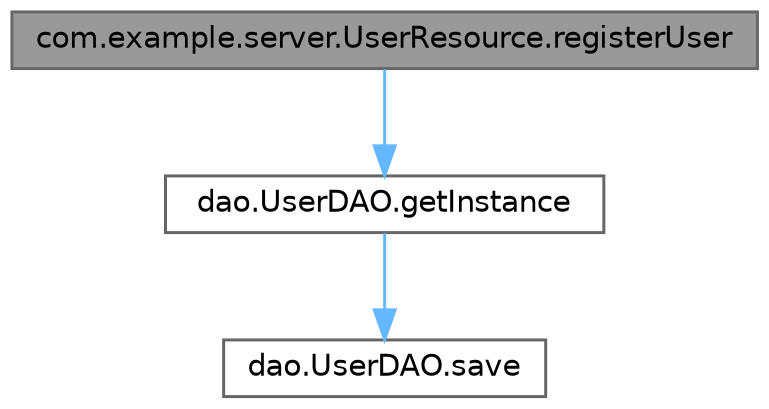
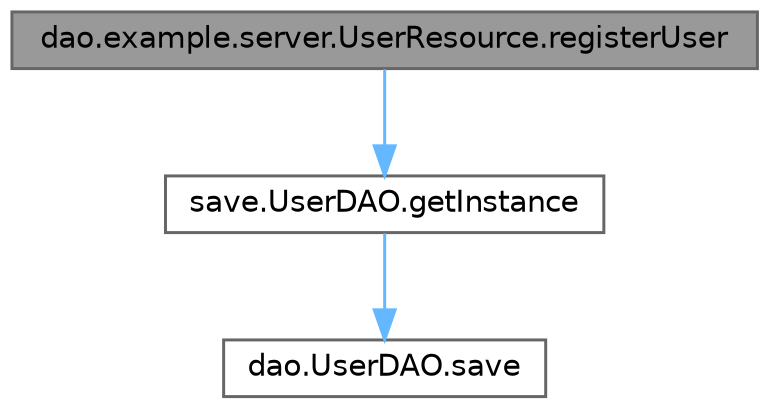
(385, 40) -> (385, 40)
(385, 204) -> (385, 204)
